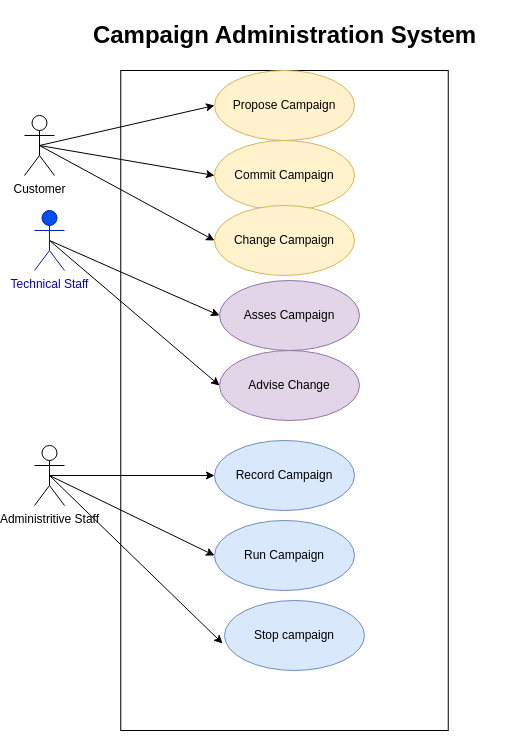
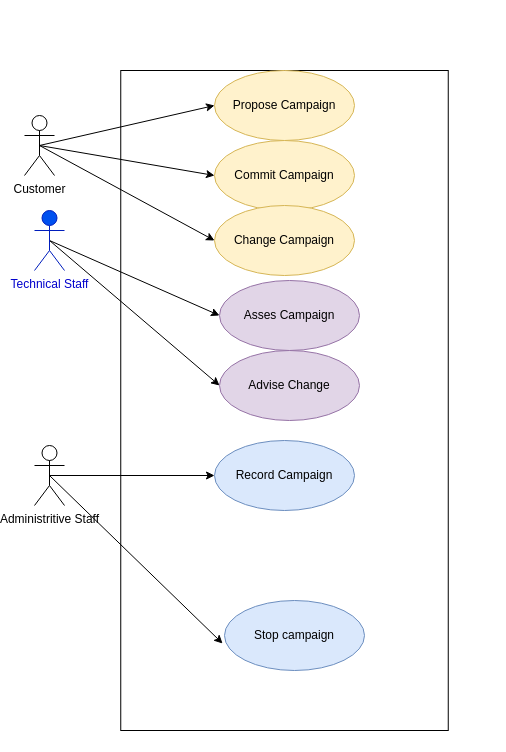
(285, 36) -> none
(132, 516) -> none
(285, 556) -> none
